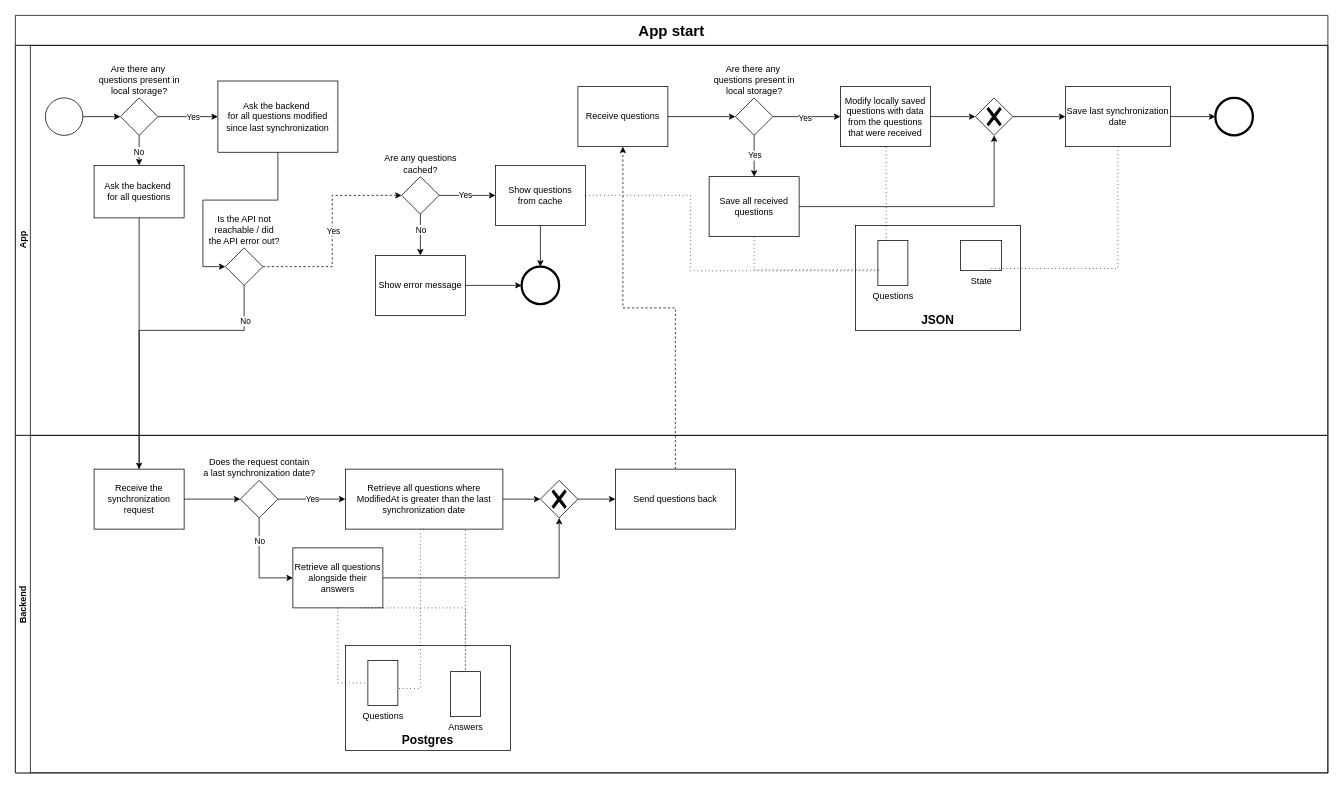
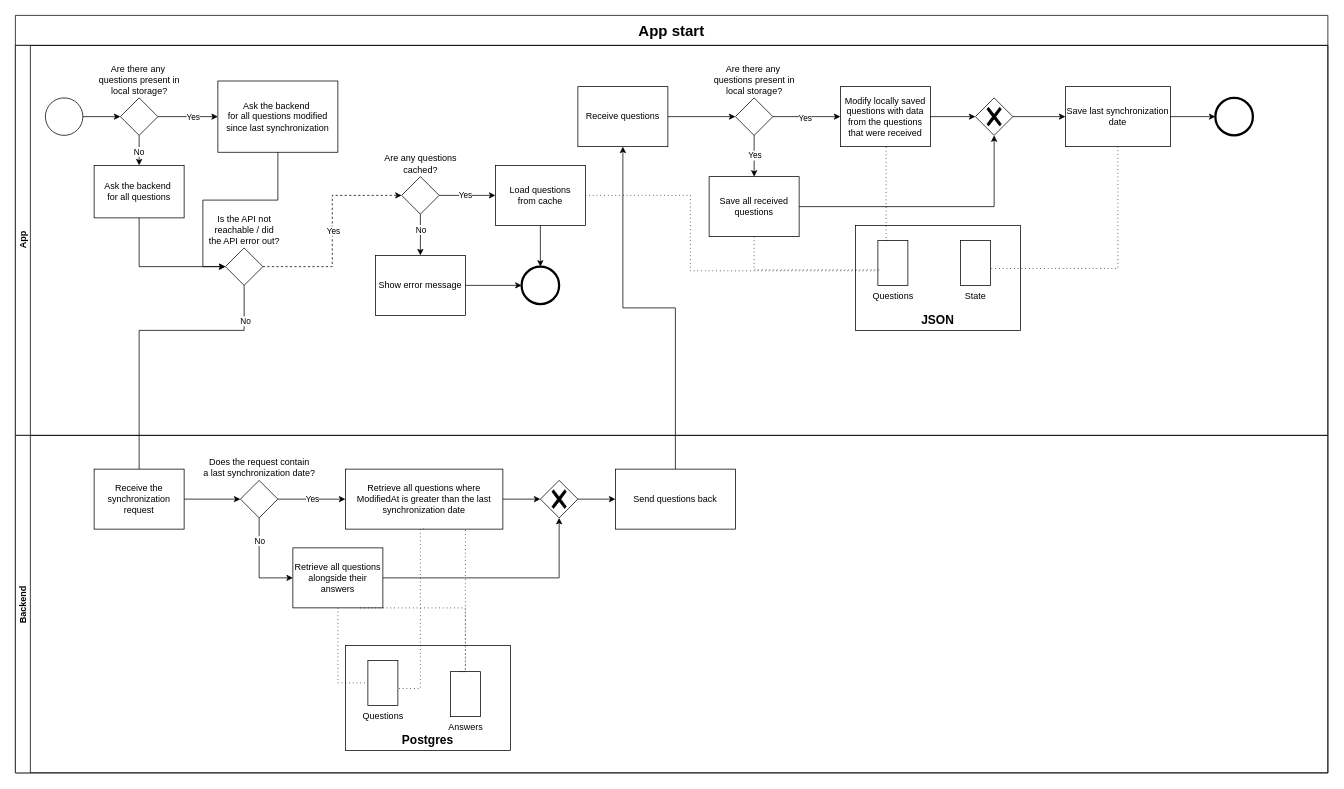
(540, 195) -> (540, 195)
(981, 255) -> (975, 263)
(139, 296) -> (168, 267)
(651, 308) -> (651, 308)
